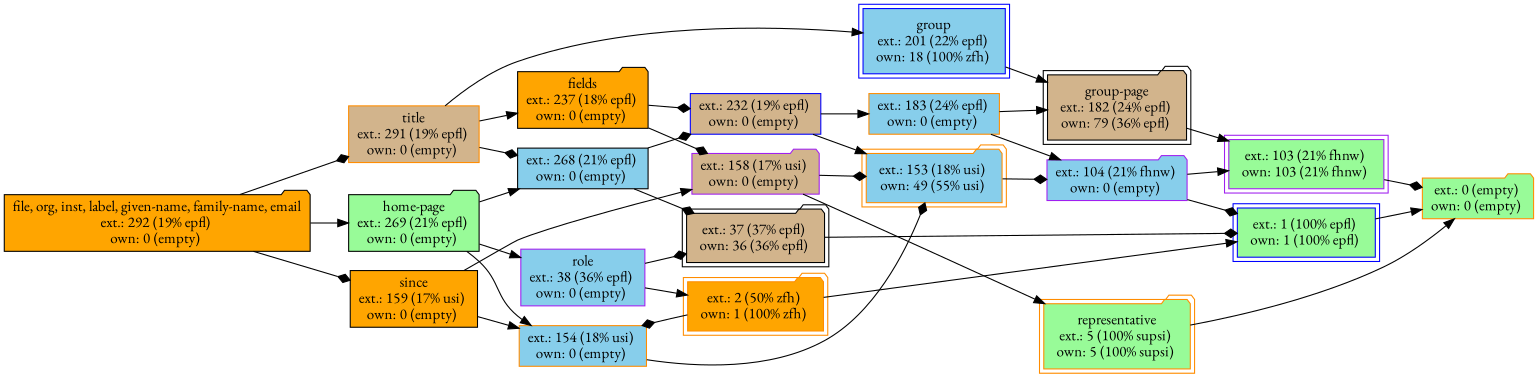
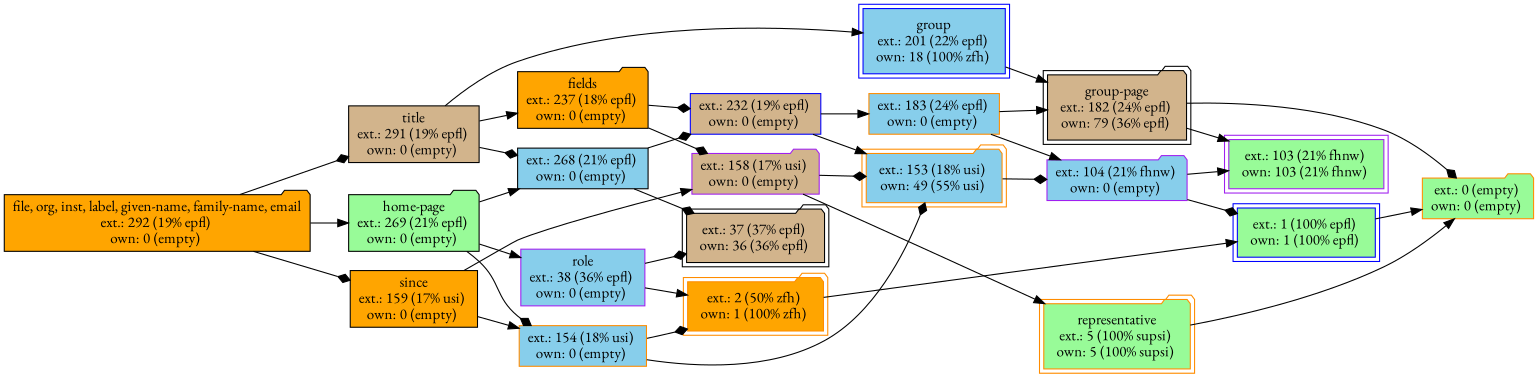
(414, 134) -> (414, 134)
(1397, 182) -> (1323, 114)
(1024, 235) -> none
(496, 284) -> (496, 284)
(671, 319) -> (661, 335)
